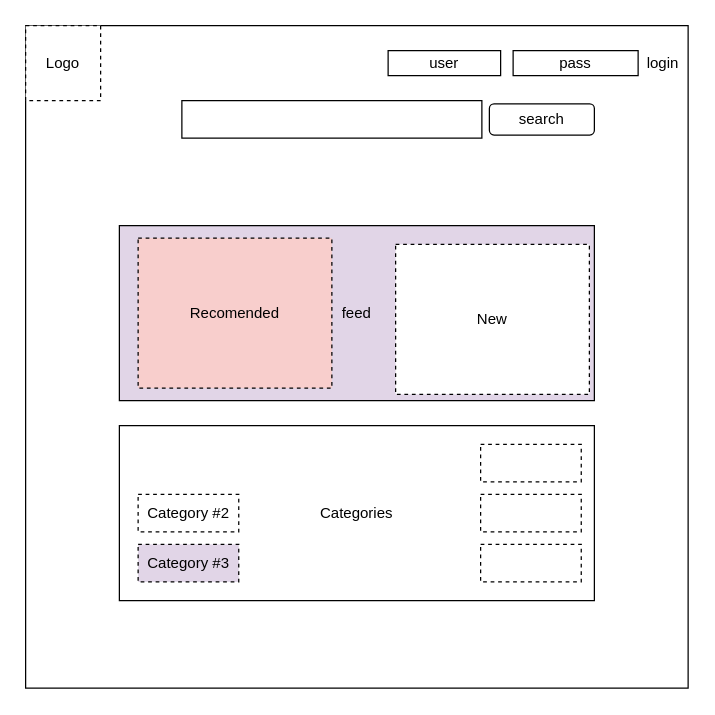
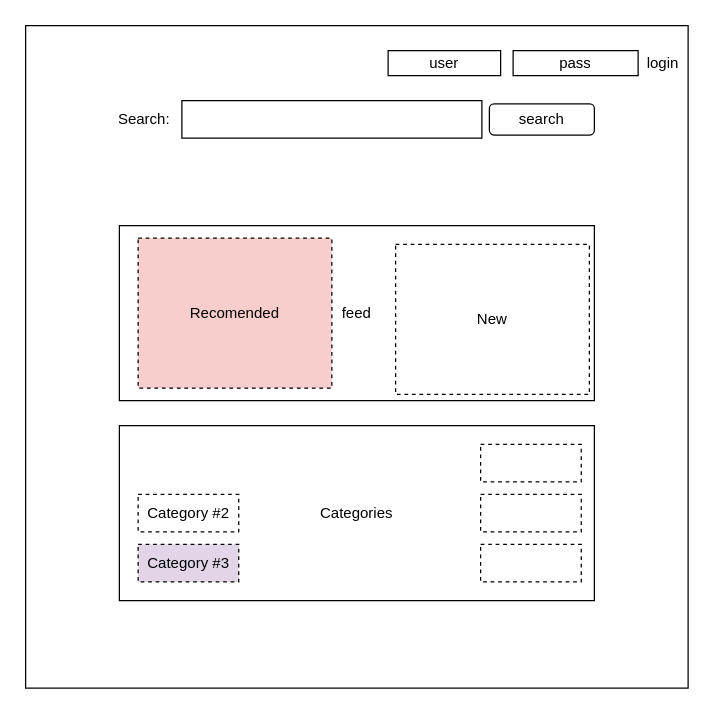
(63, 63) -> none
none -> (144, 119)
(357, 313) -> (357, 313)
